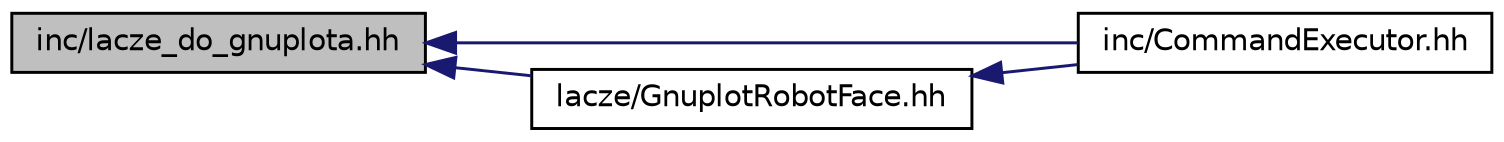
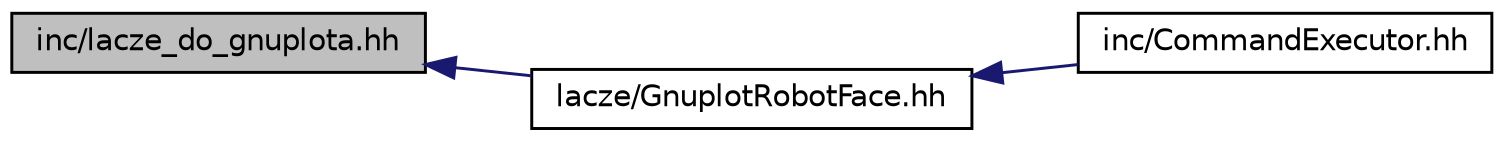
(767, 43) -> none
